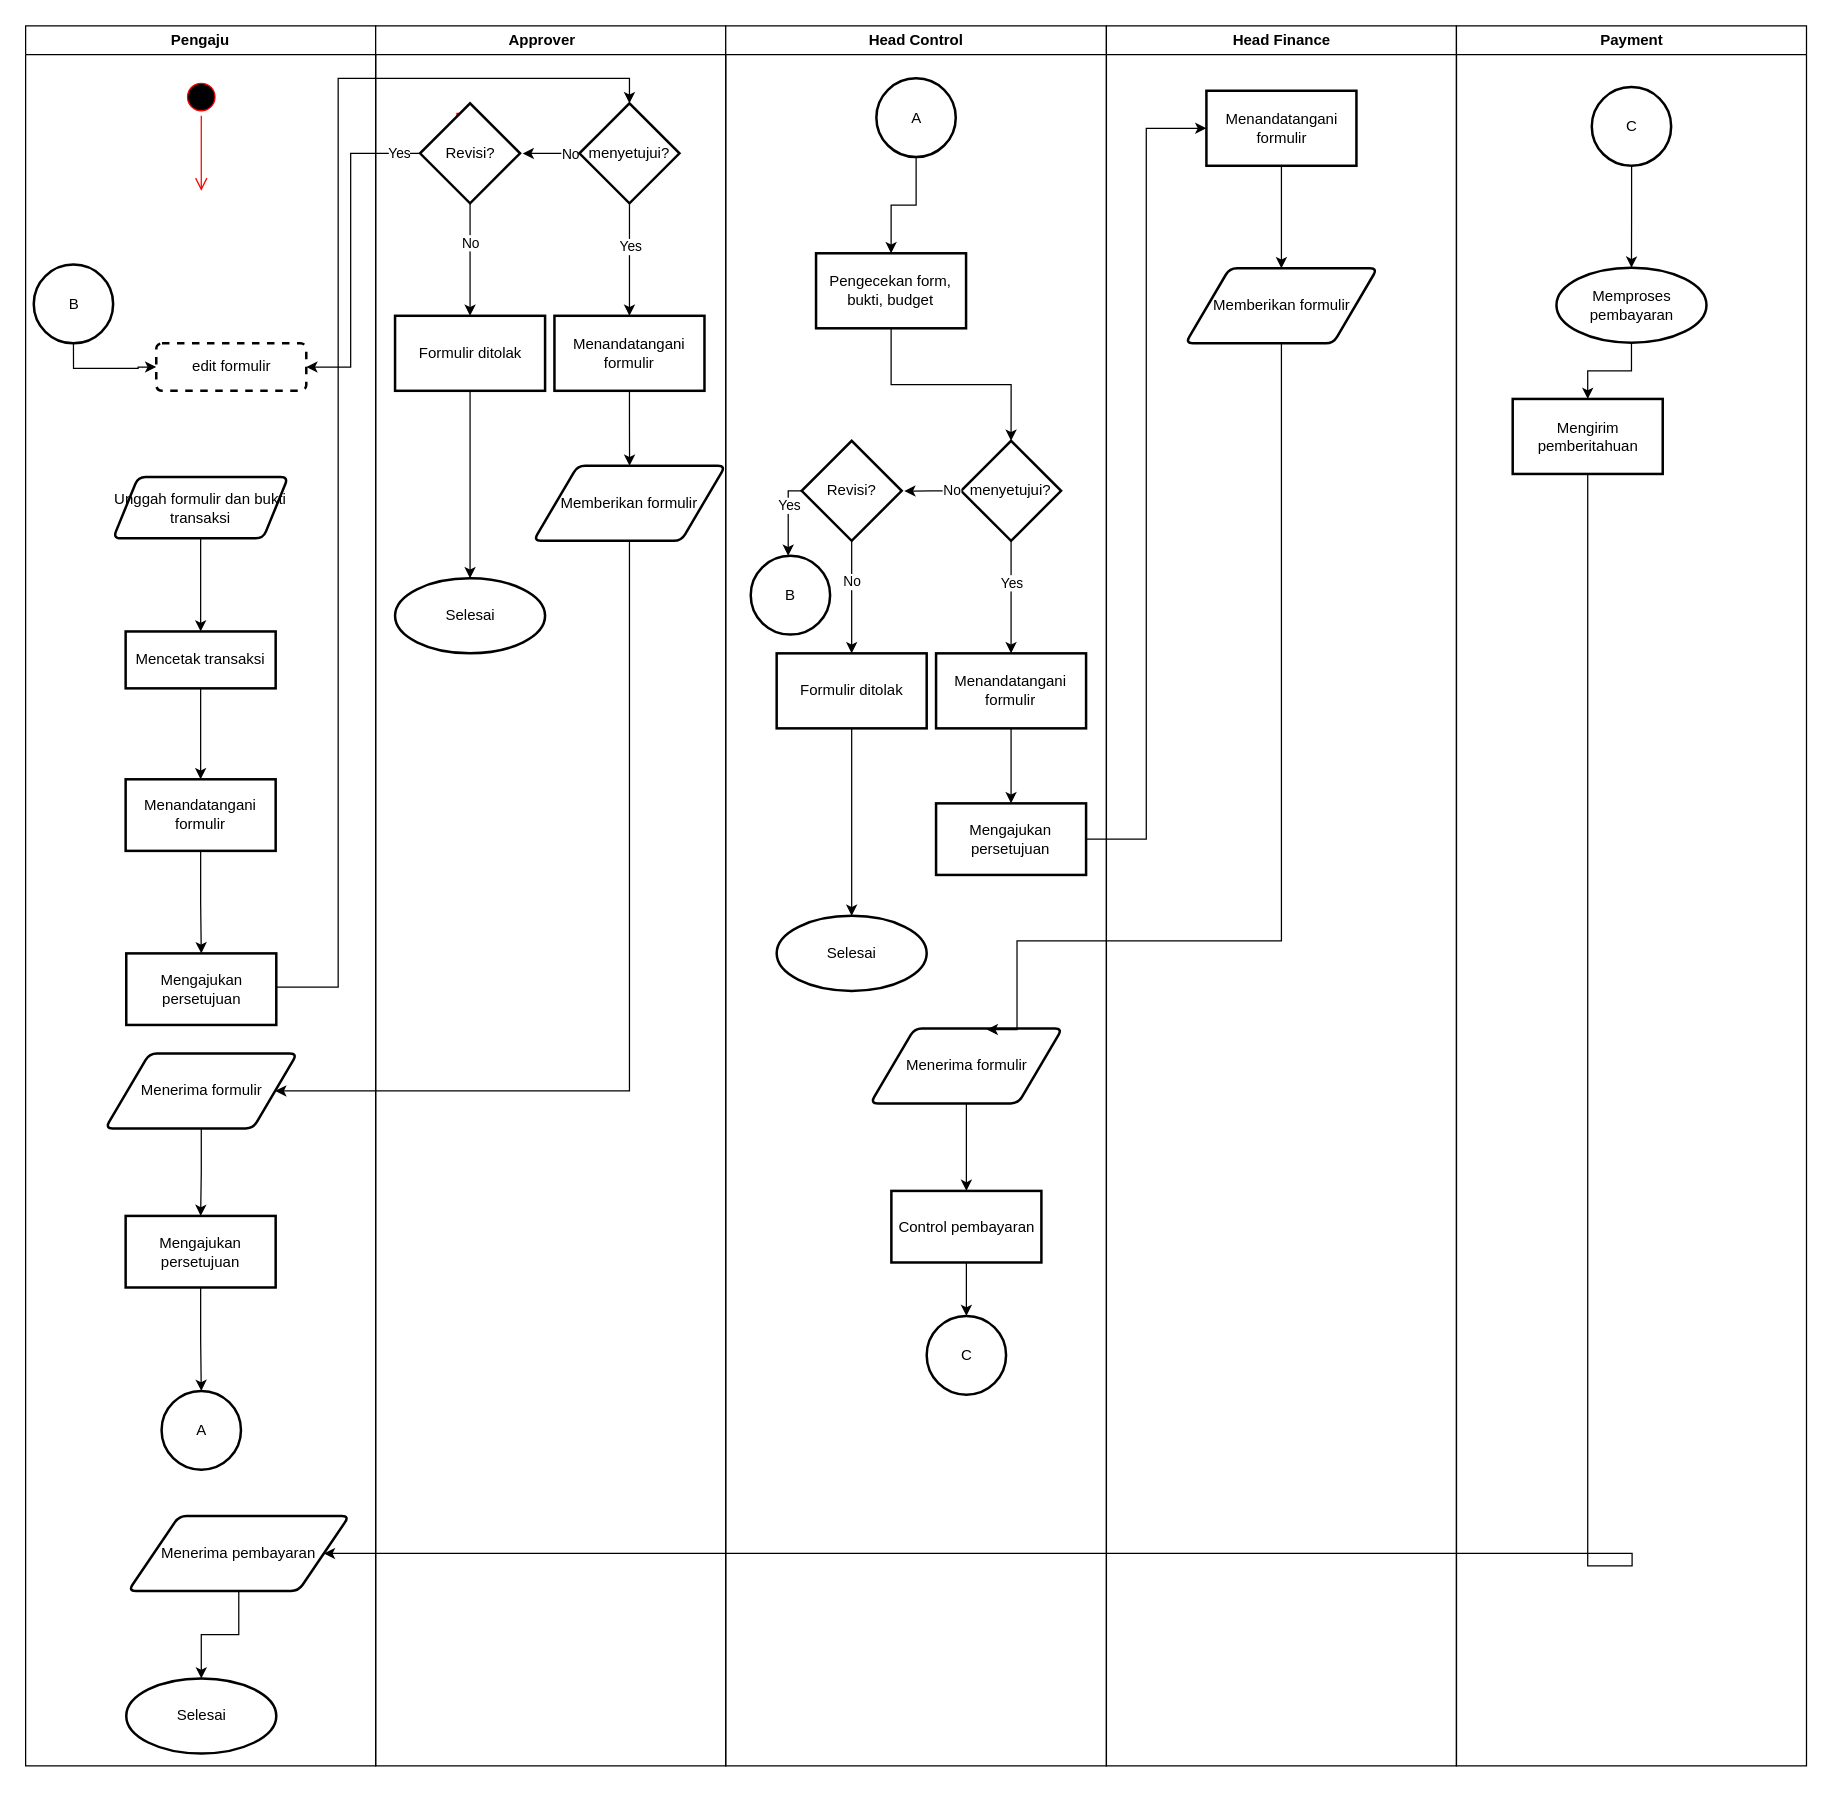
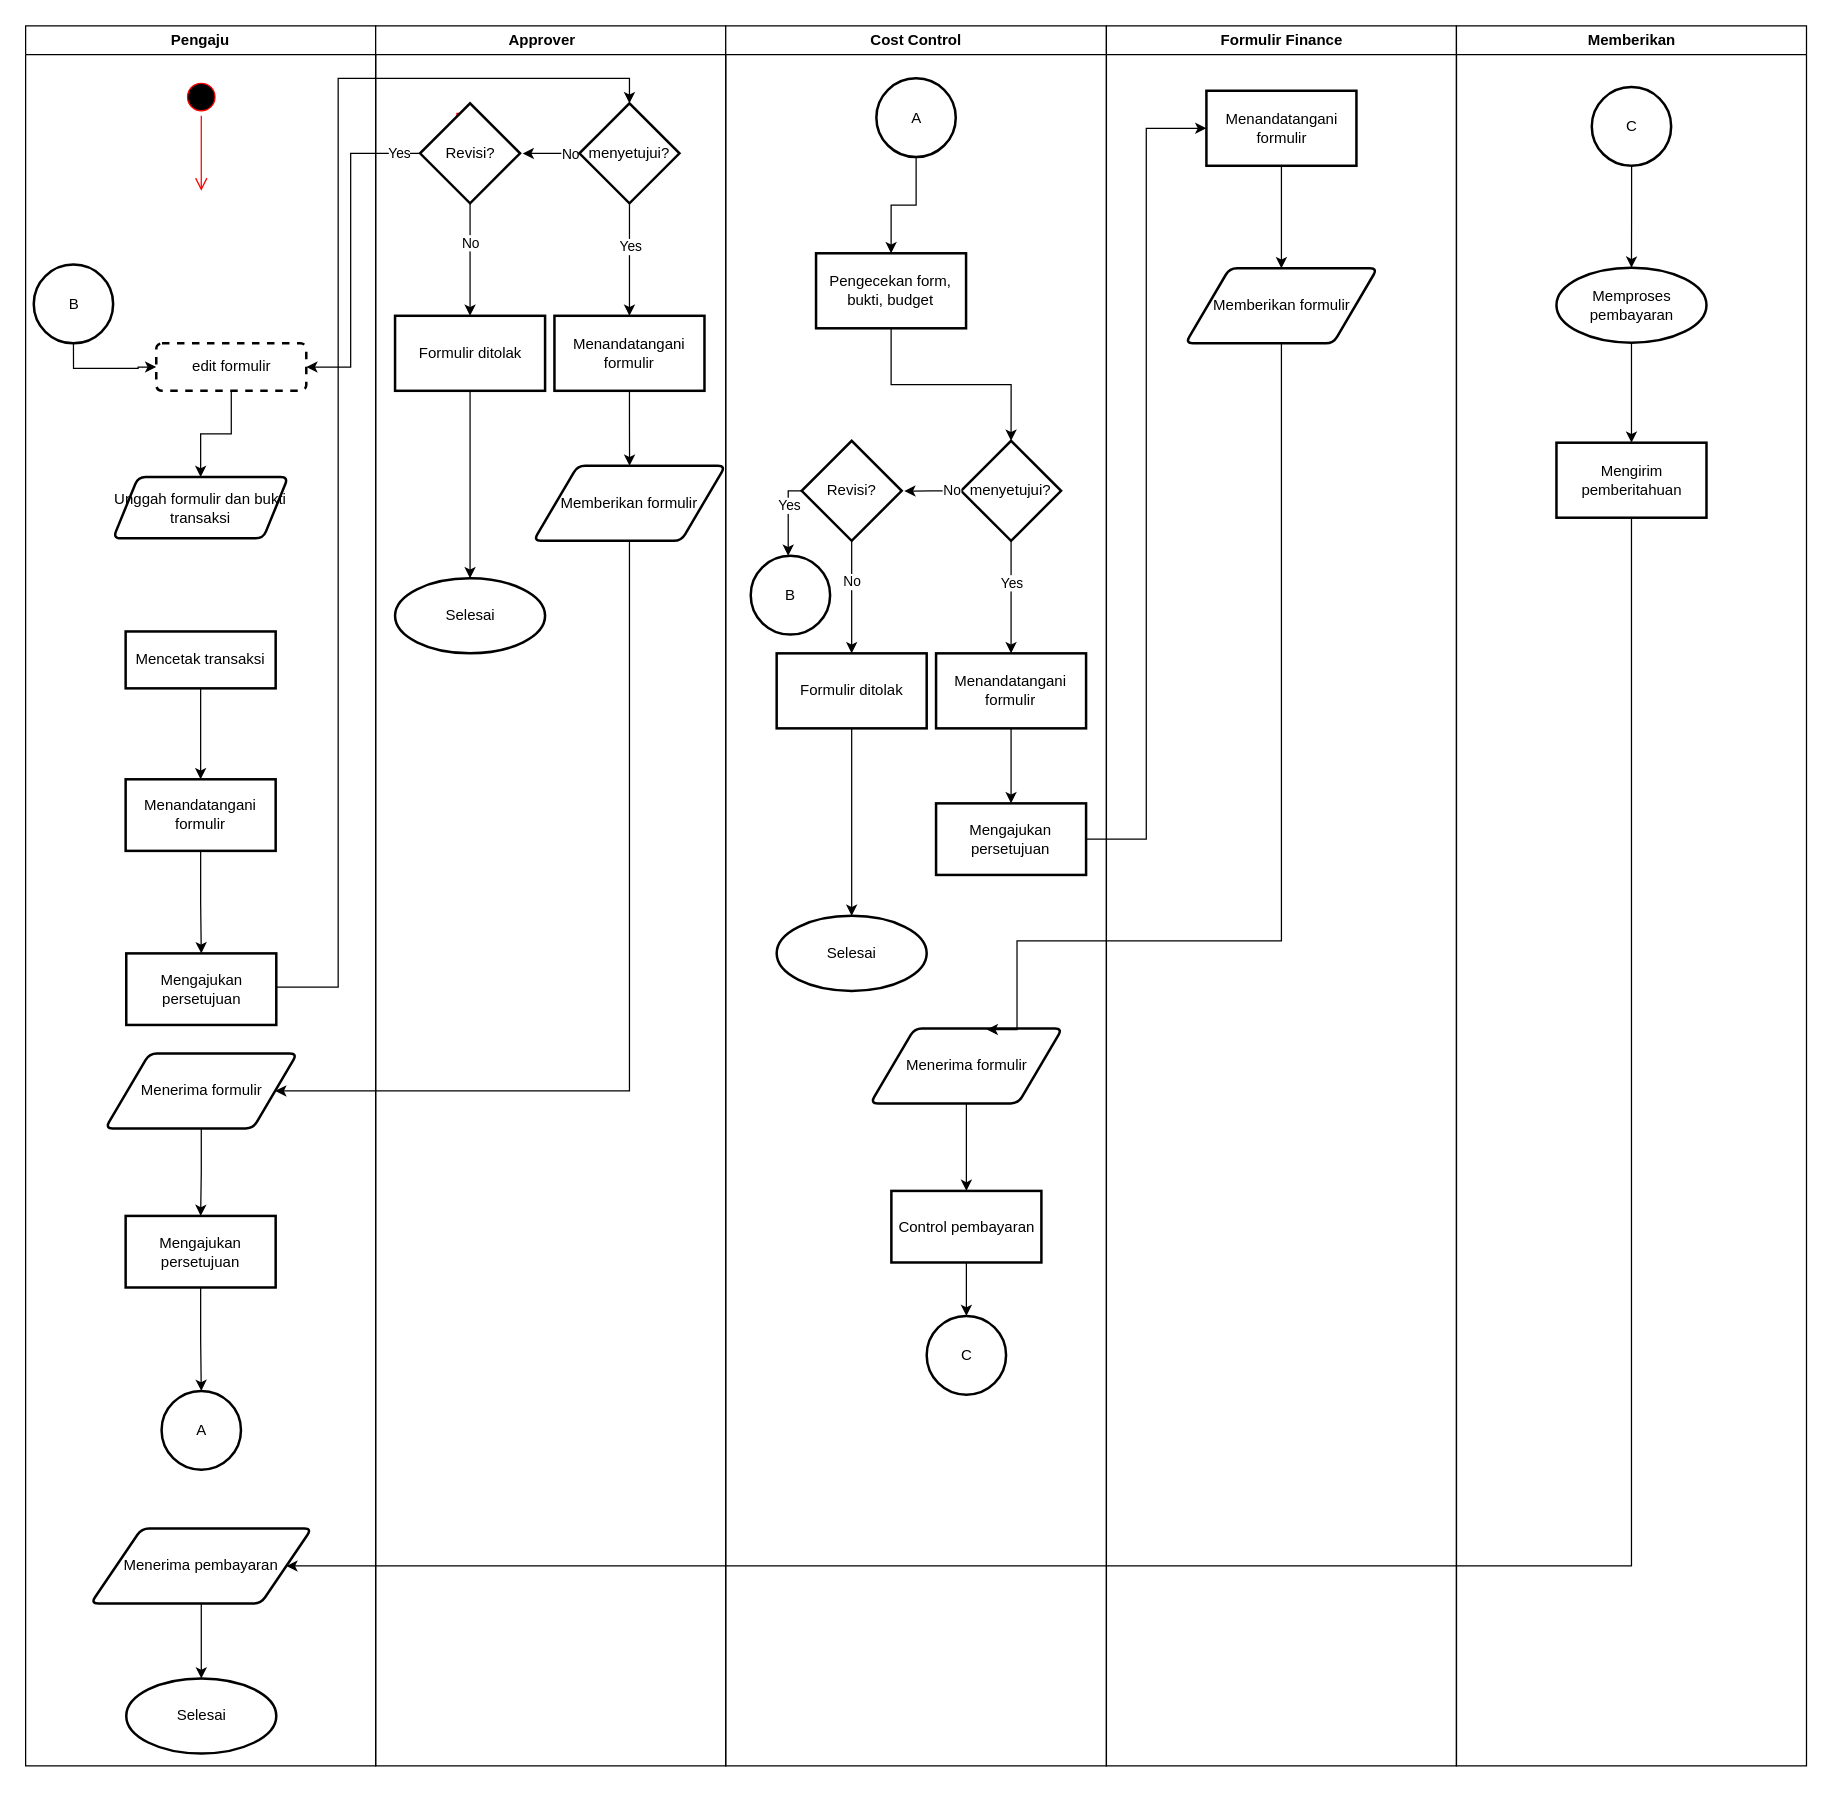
(916, 41) -> (916, 41)
(1282, 41) -> (1282, 41)
(1632, 41) -> (1632, 41)
none -> (220, 434)
(1588, 436) -> (1631, 480)
(201, 580) -> none
(239, 1553) -> (201, 1566)
